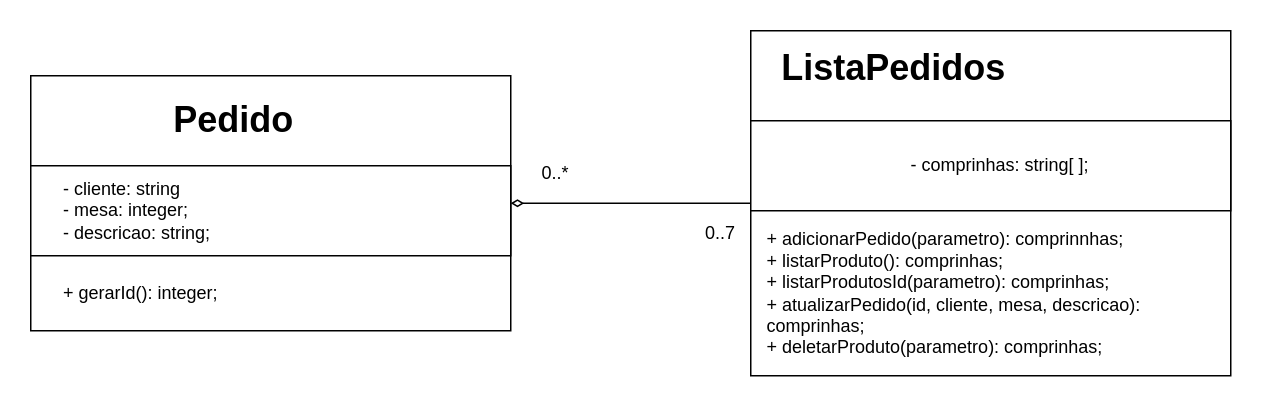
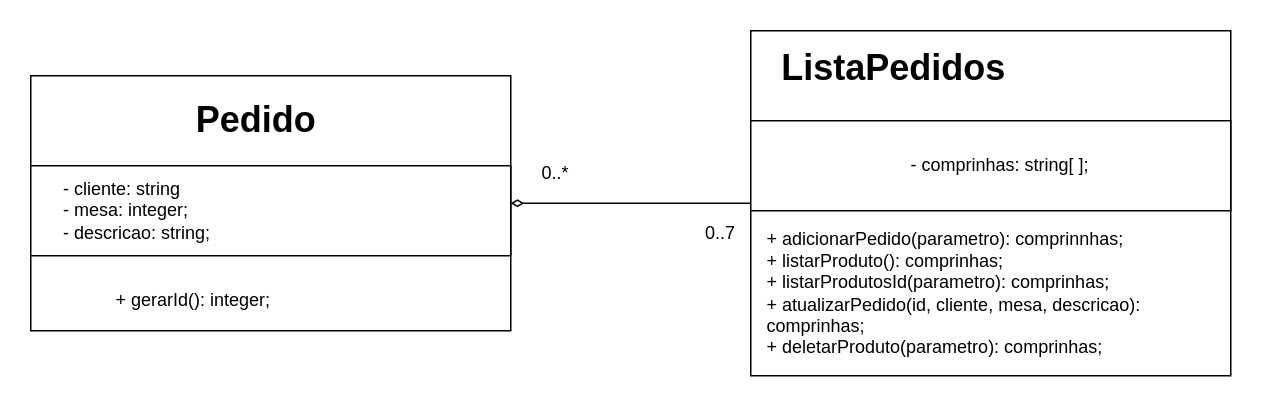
(233, 121) -> (256, 121)
(188, 293) -> (241, 301)
